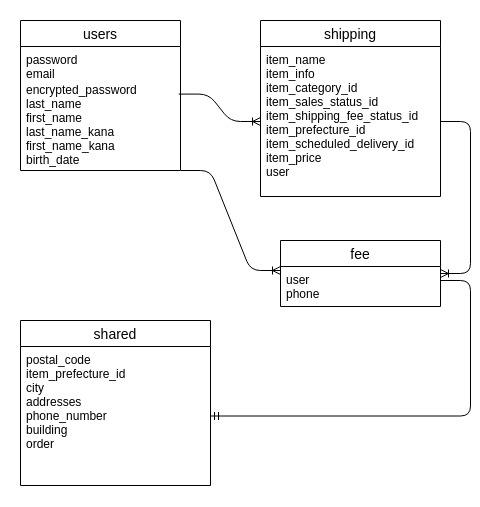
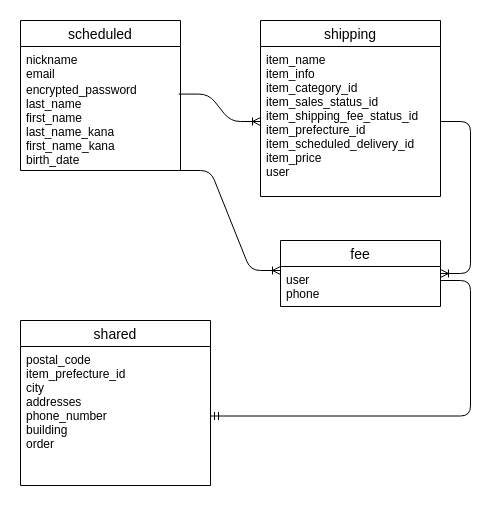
(100, 34) -> (100, 34)
(53, 60) -> (51, 60)
